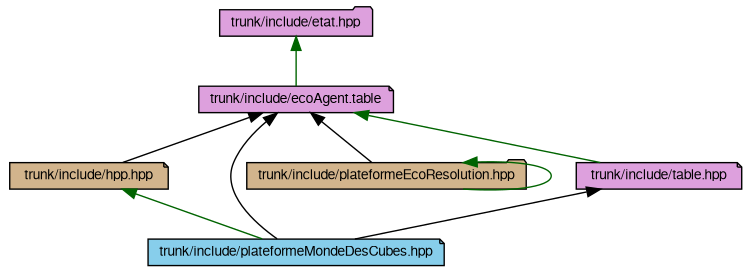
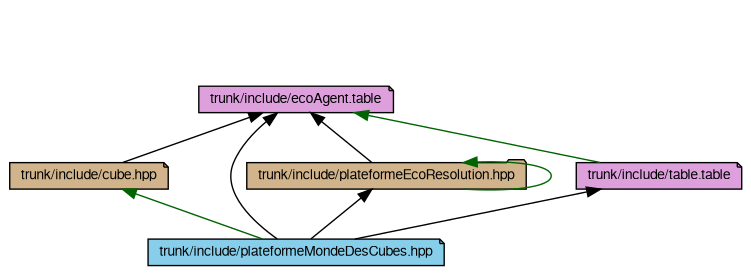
(296, 23) -> none
(89, 176) -> (89, 176)
(659, 176) -> (659, 176)
none -> (336, 218)
